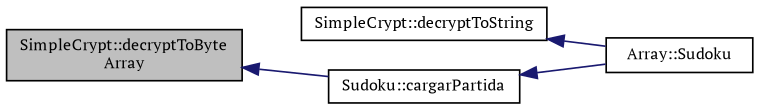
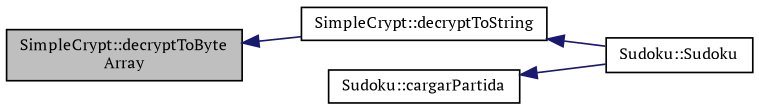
(679, 55) -> (679, 55)
(294, 73) -> (280, 39)
